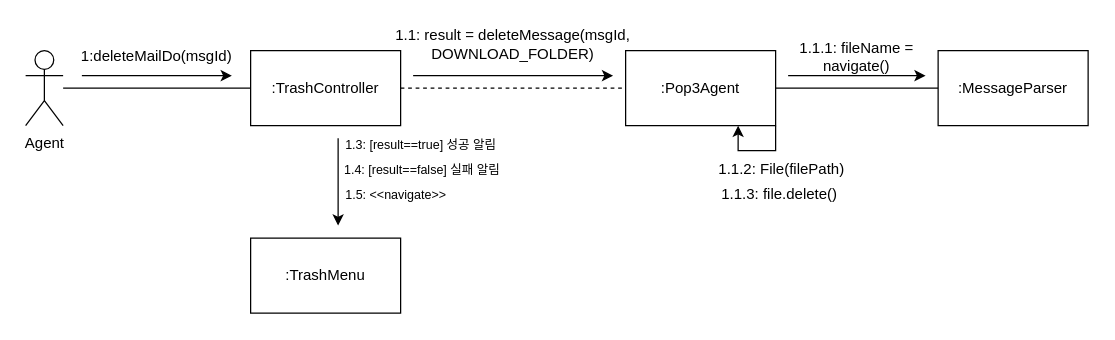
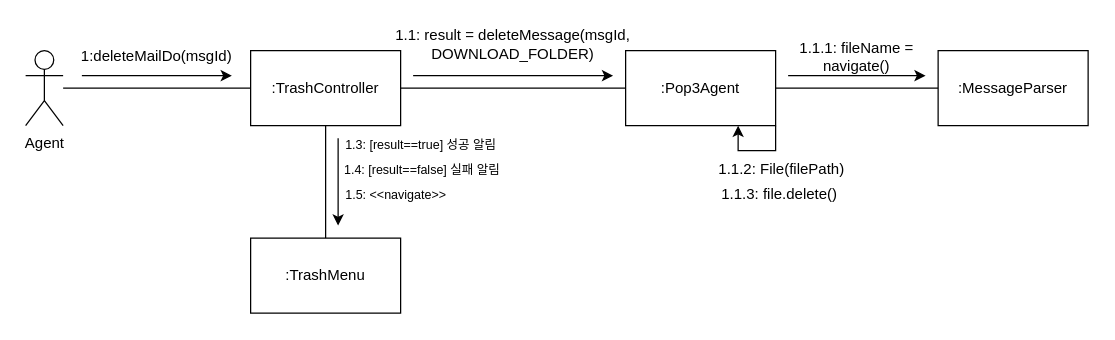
(514, 88) -> (514, 88)
none -> (326, 182)
